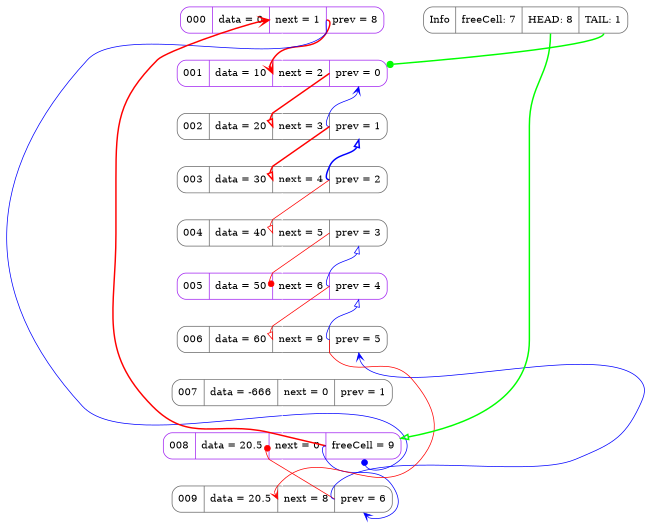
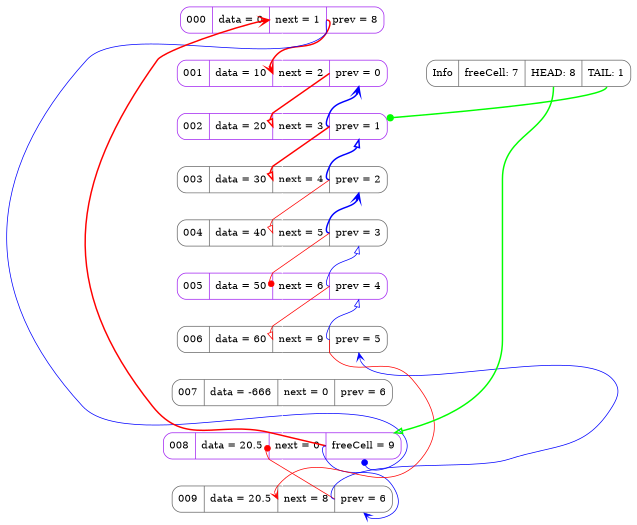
(500, 54) -> (501, 107)
(335, 106) -> (335, 106)
(282, 127) -> (282, 127)
none -> (335, 213)
(363, 392) -> (364, 392)
